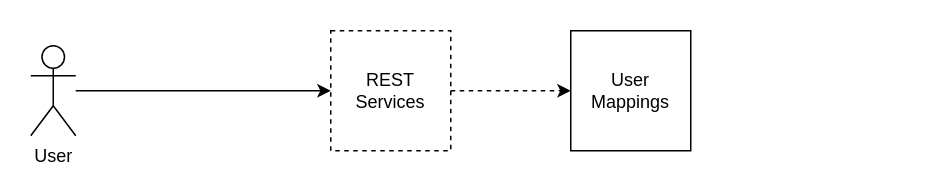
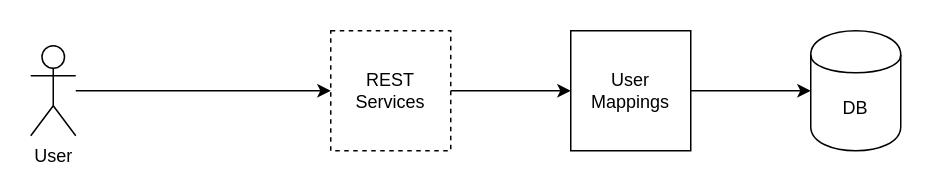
(506, 91) -> (506, 91)
none -> (746, 91)
none -> (856, 91)
